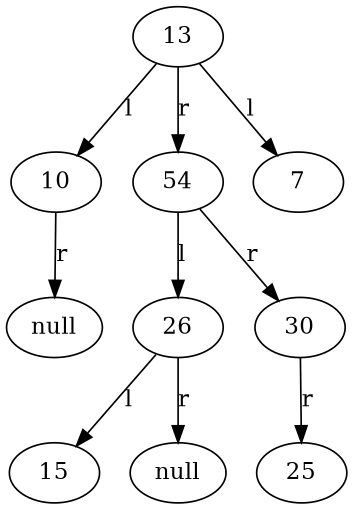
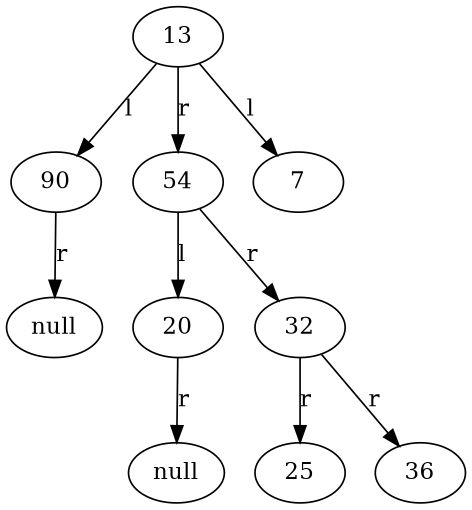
(56, 182) -> (56, 182)
(178, 327) -> (178, 327)
(300, 327) -> (300, 327)
(54, 473) -> none
none -> (420, 473)
